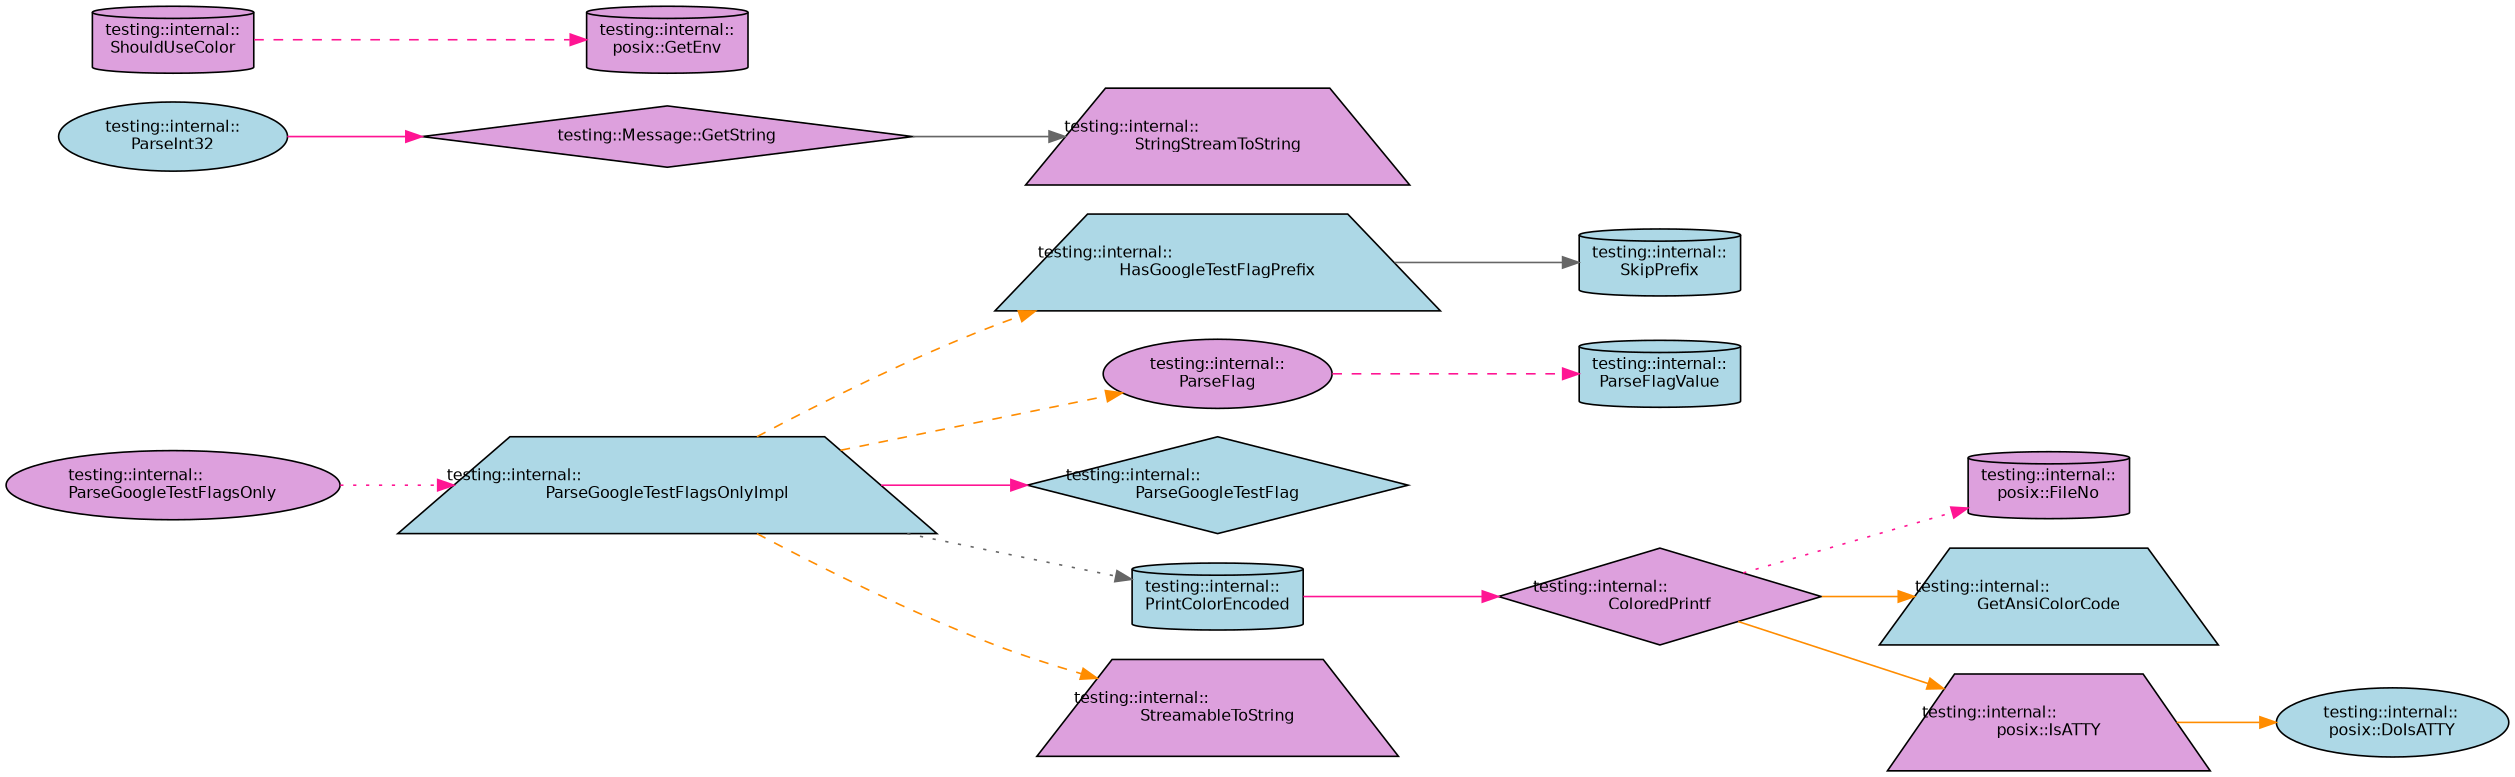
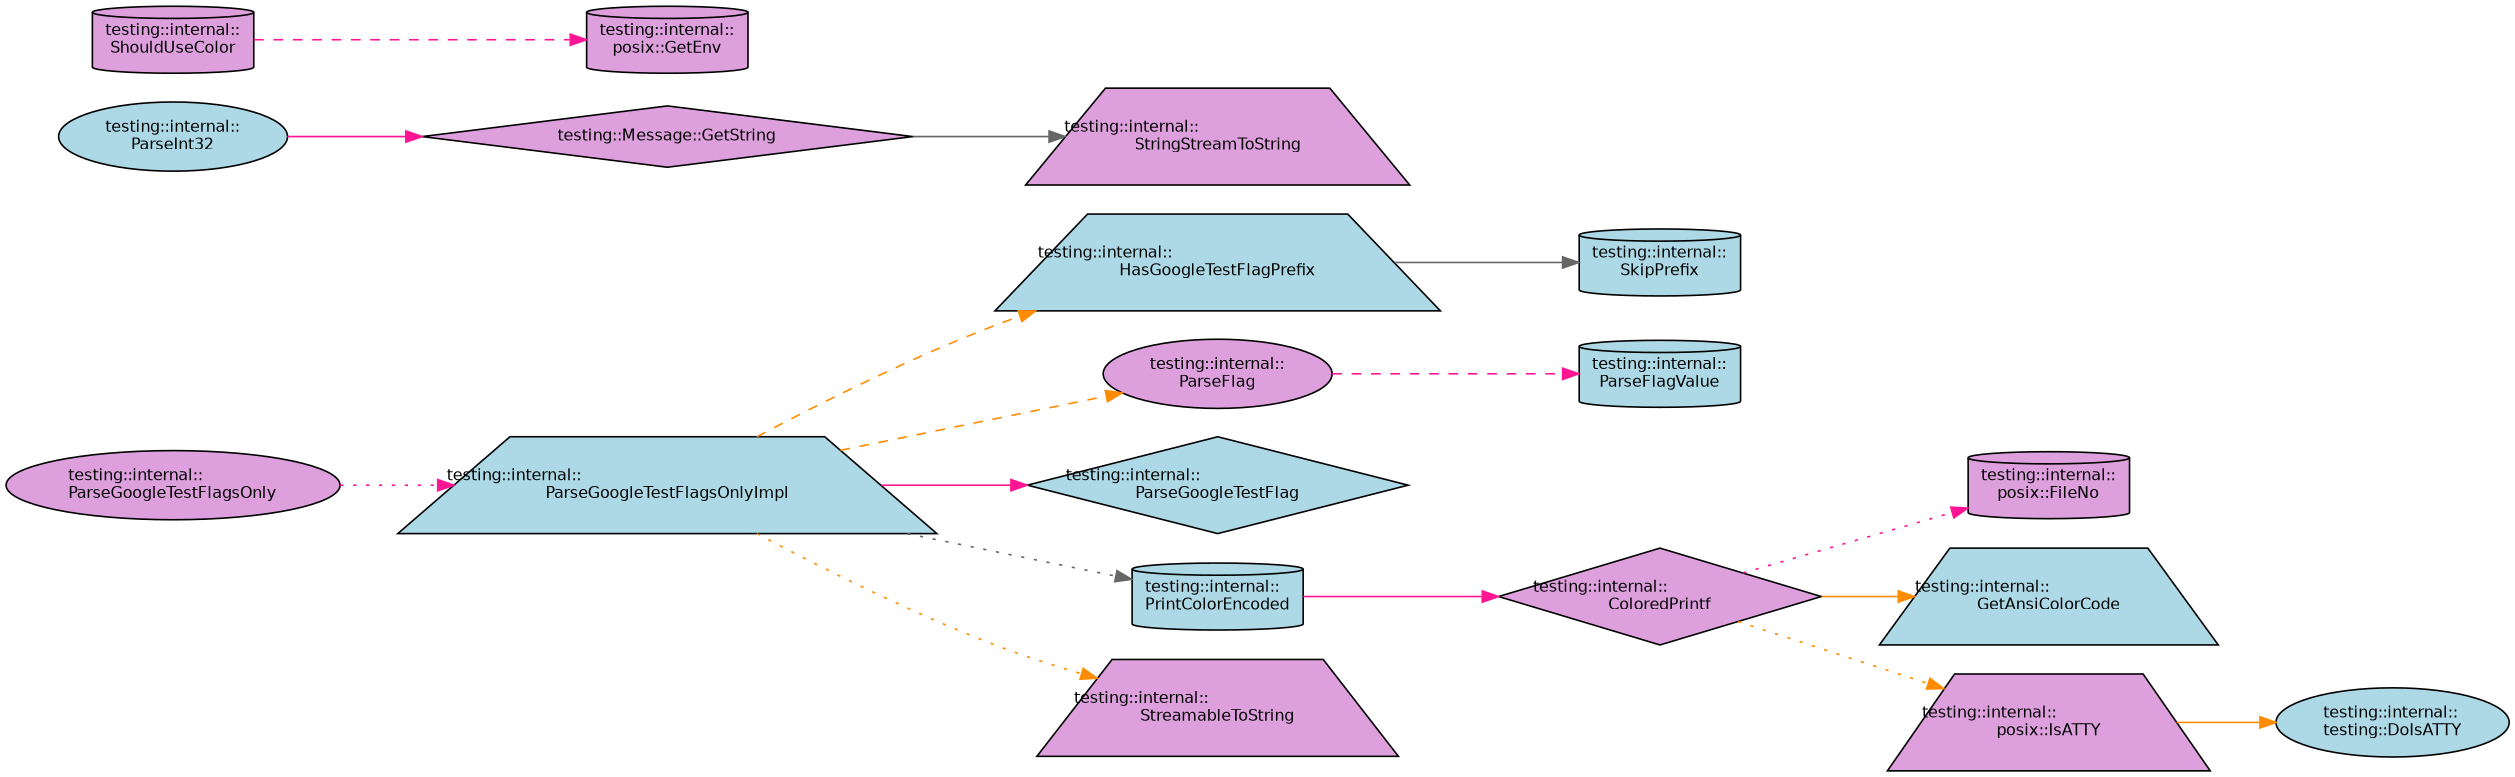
(916, 612) -> (916, 612)
(1833, 653) -> (1833, 653)
(2393, 722) -> (2393, 722)
